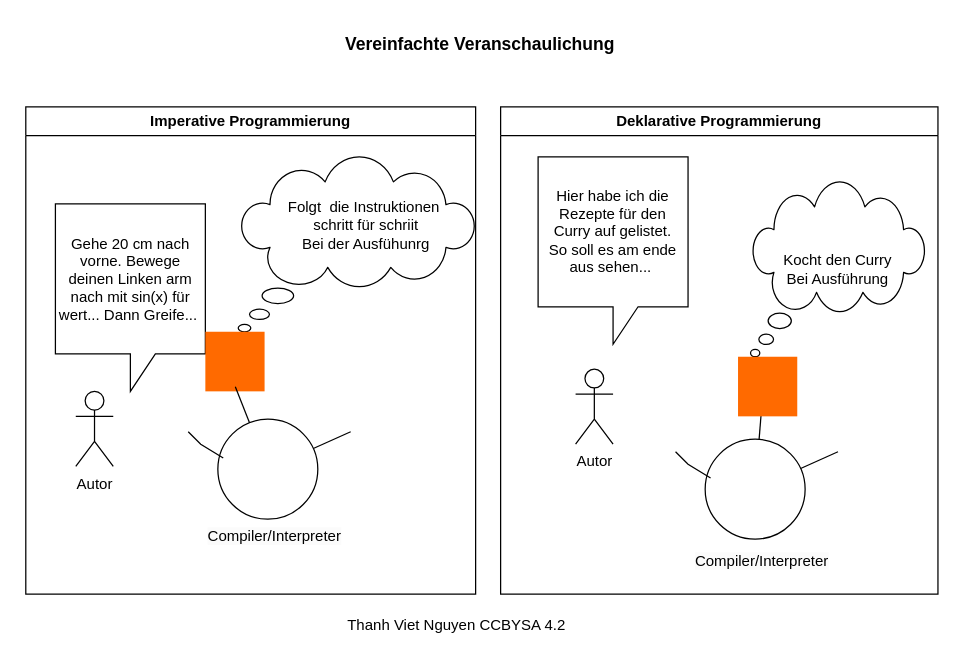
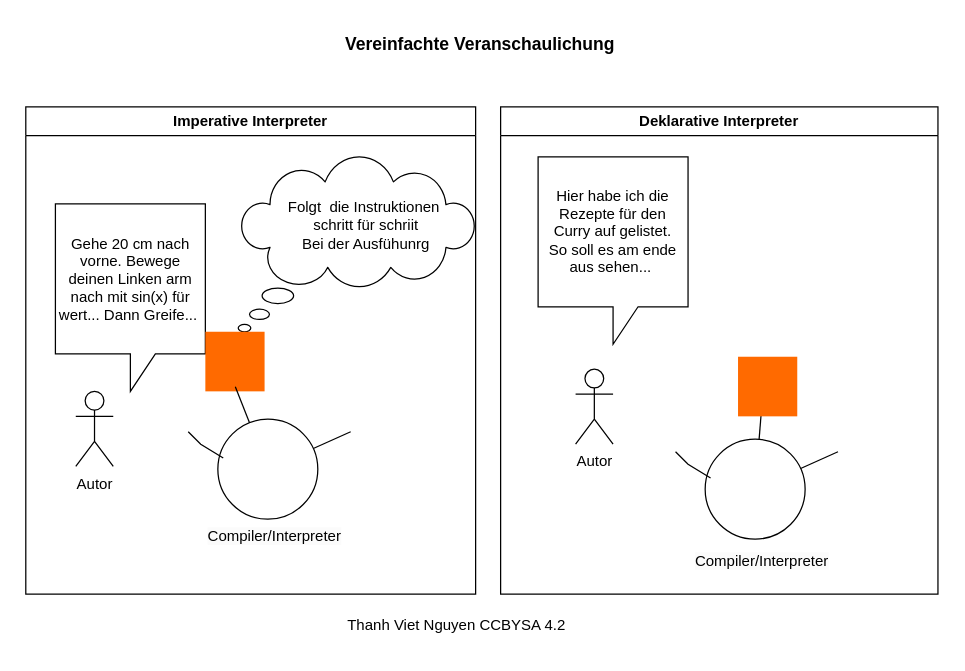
(251, 122) -> (251, 122)
(719, 122) -> (719, 122)
(838, 269) -> none
